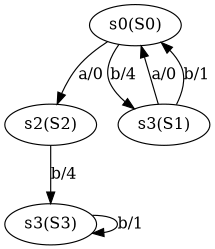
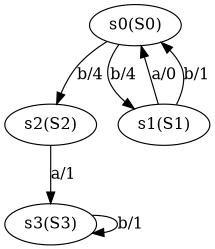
(91, 75) -> (90, 75)
(164, 125) -> (164, 125)
(64, 175) -> (63, 175)
